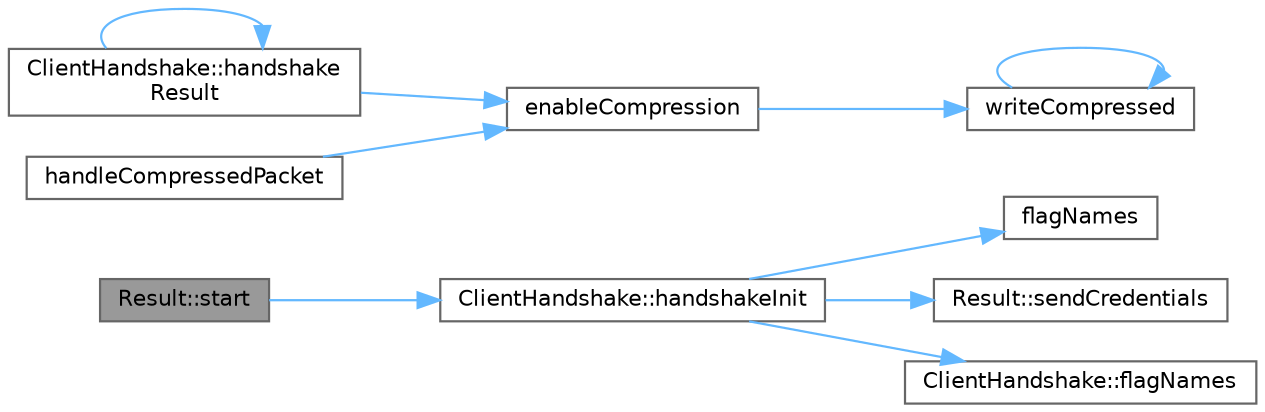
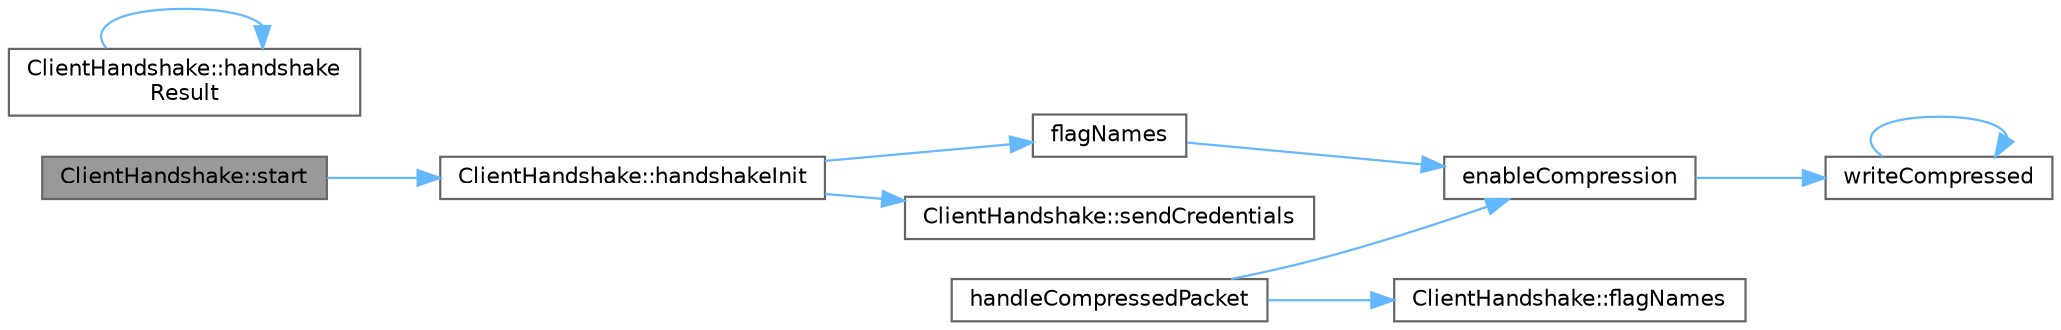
(422, 96) -> (1304, 153)
(185, 300) -> (185, 178)
(1081, 300) -> (1110, 218)
(845, 339) -> (1320, 300)
